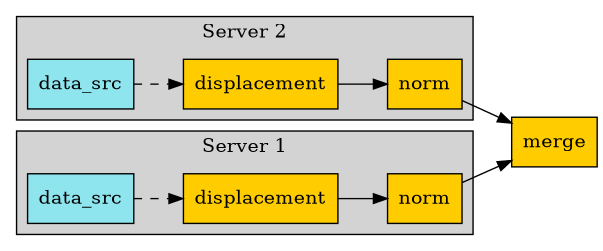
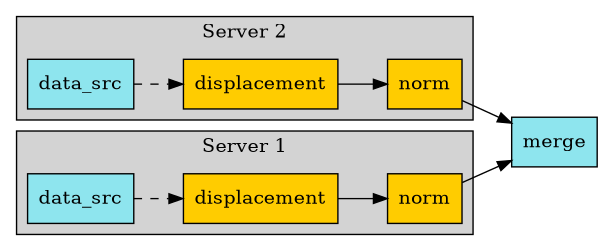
(554, 142) -> (554, 142)
